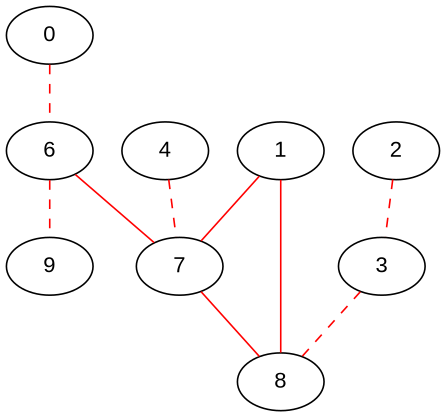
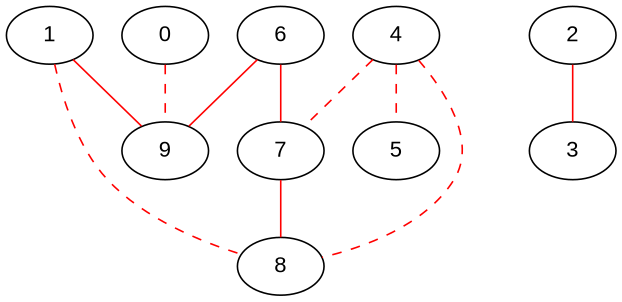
(50, 93) -> (165, 93)
none -> (396, 151)
(389, 208) -> (573, 93)
(50, 209) -> (223, 93)
(230, 209) -> (107, 93)
(281, 266) -> (117, 189)
(331, 324) -> (447, 189)
